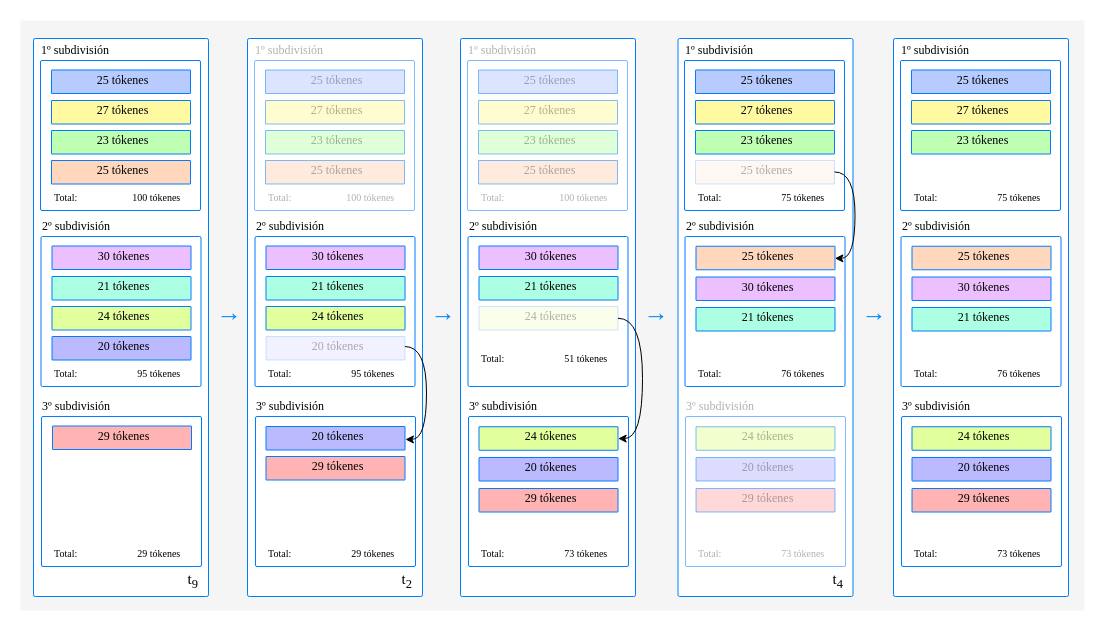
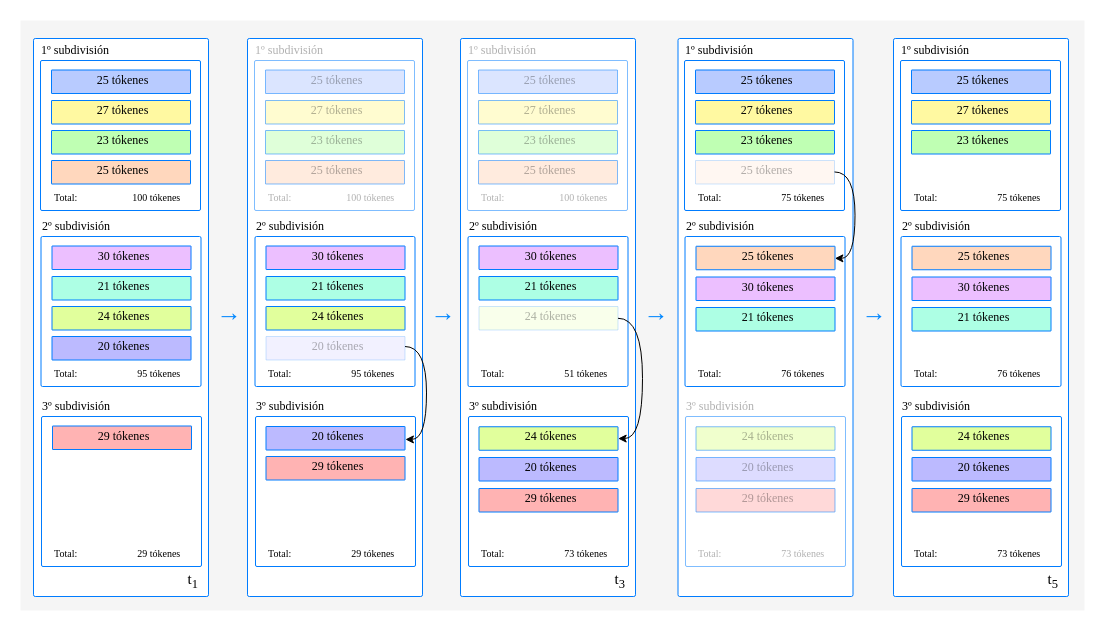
(547, 359) -> (547, 374)
(193, 581) -> (193, 581)
(347, 581) -> none
none -> (560, 581)
(778, 581) -> none
none -> (993, 581)
